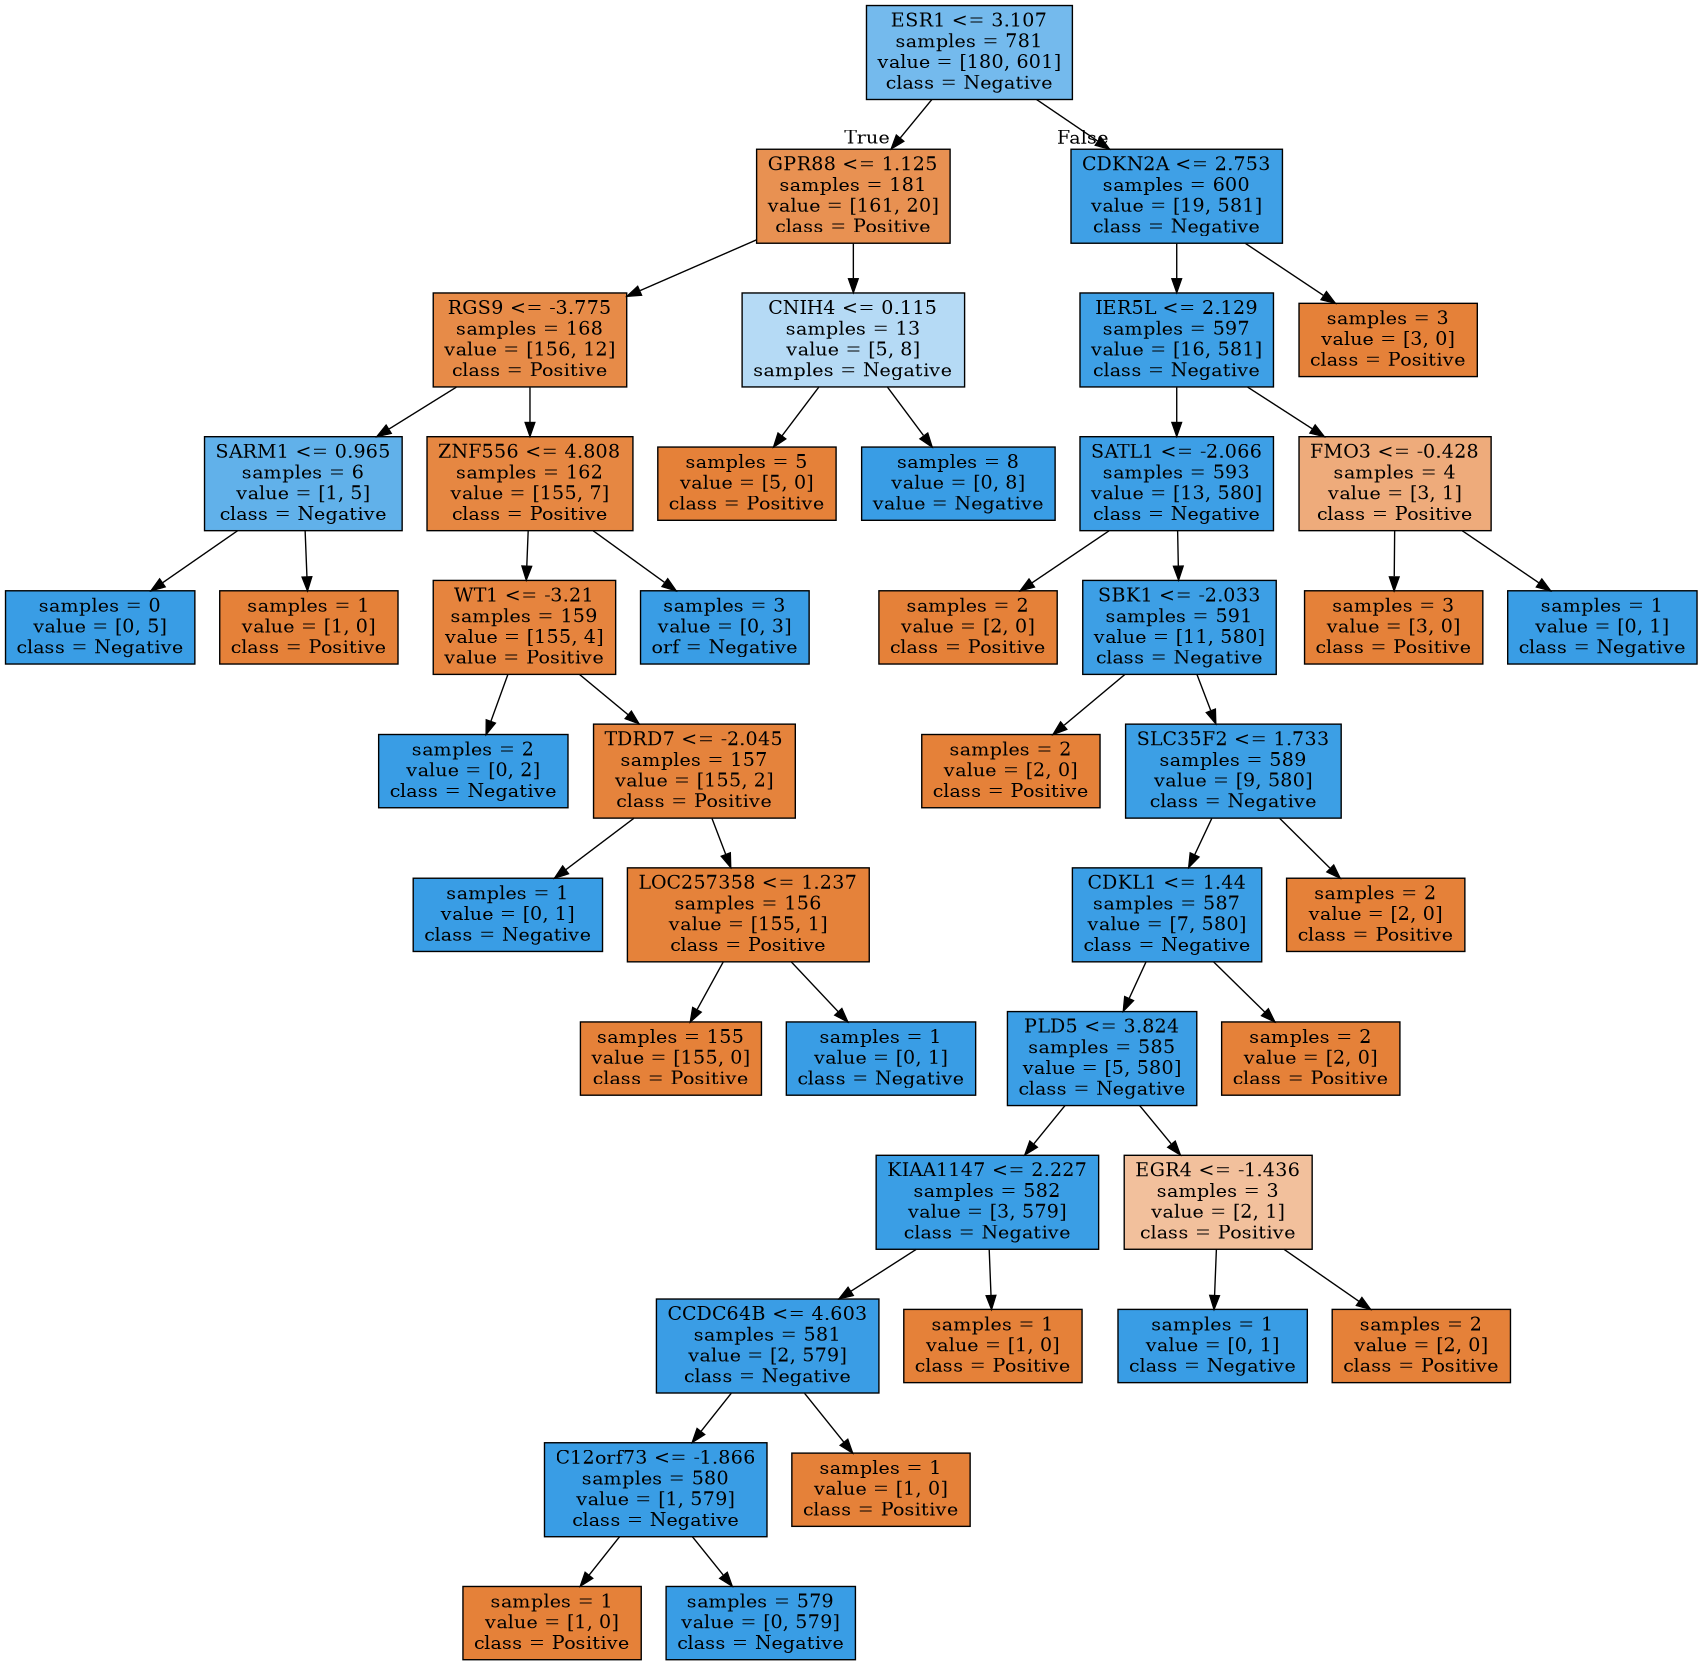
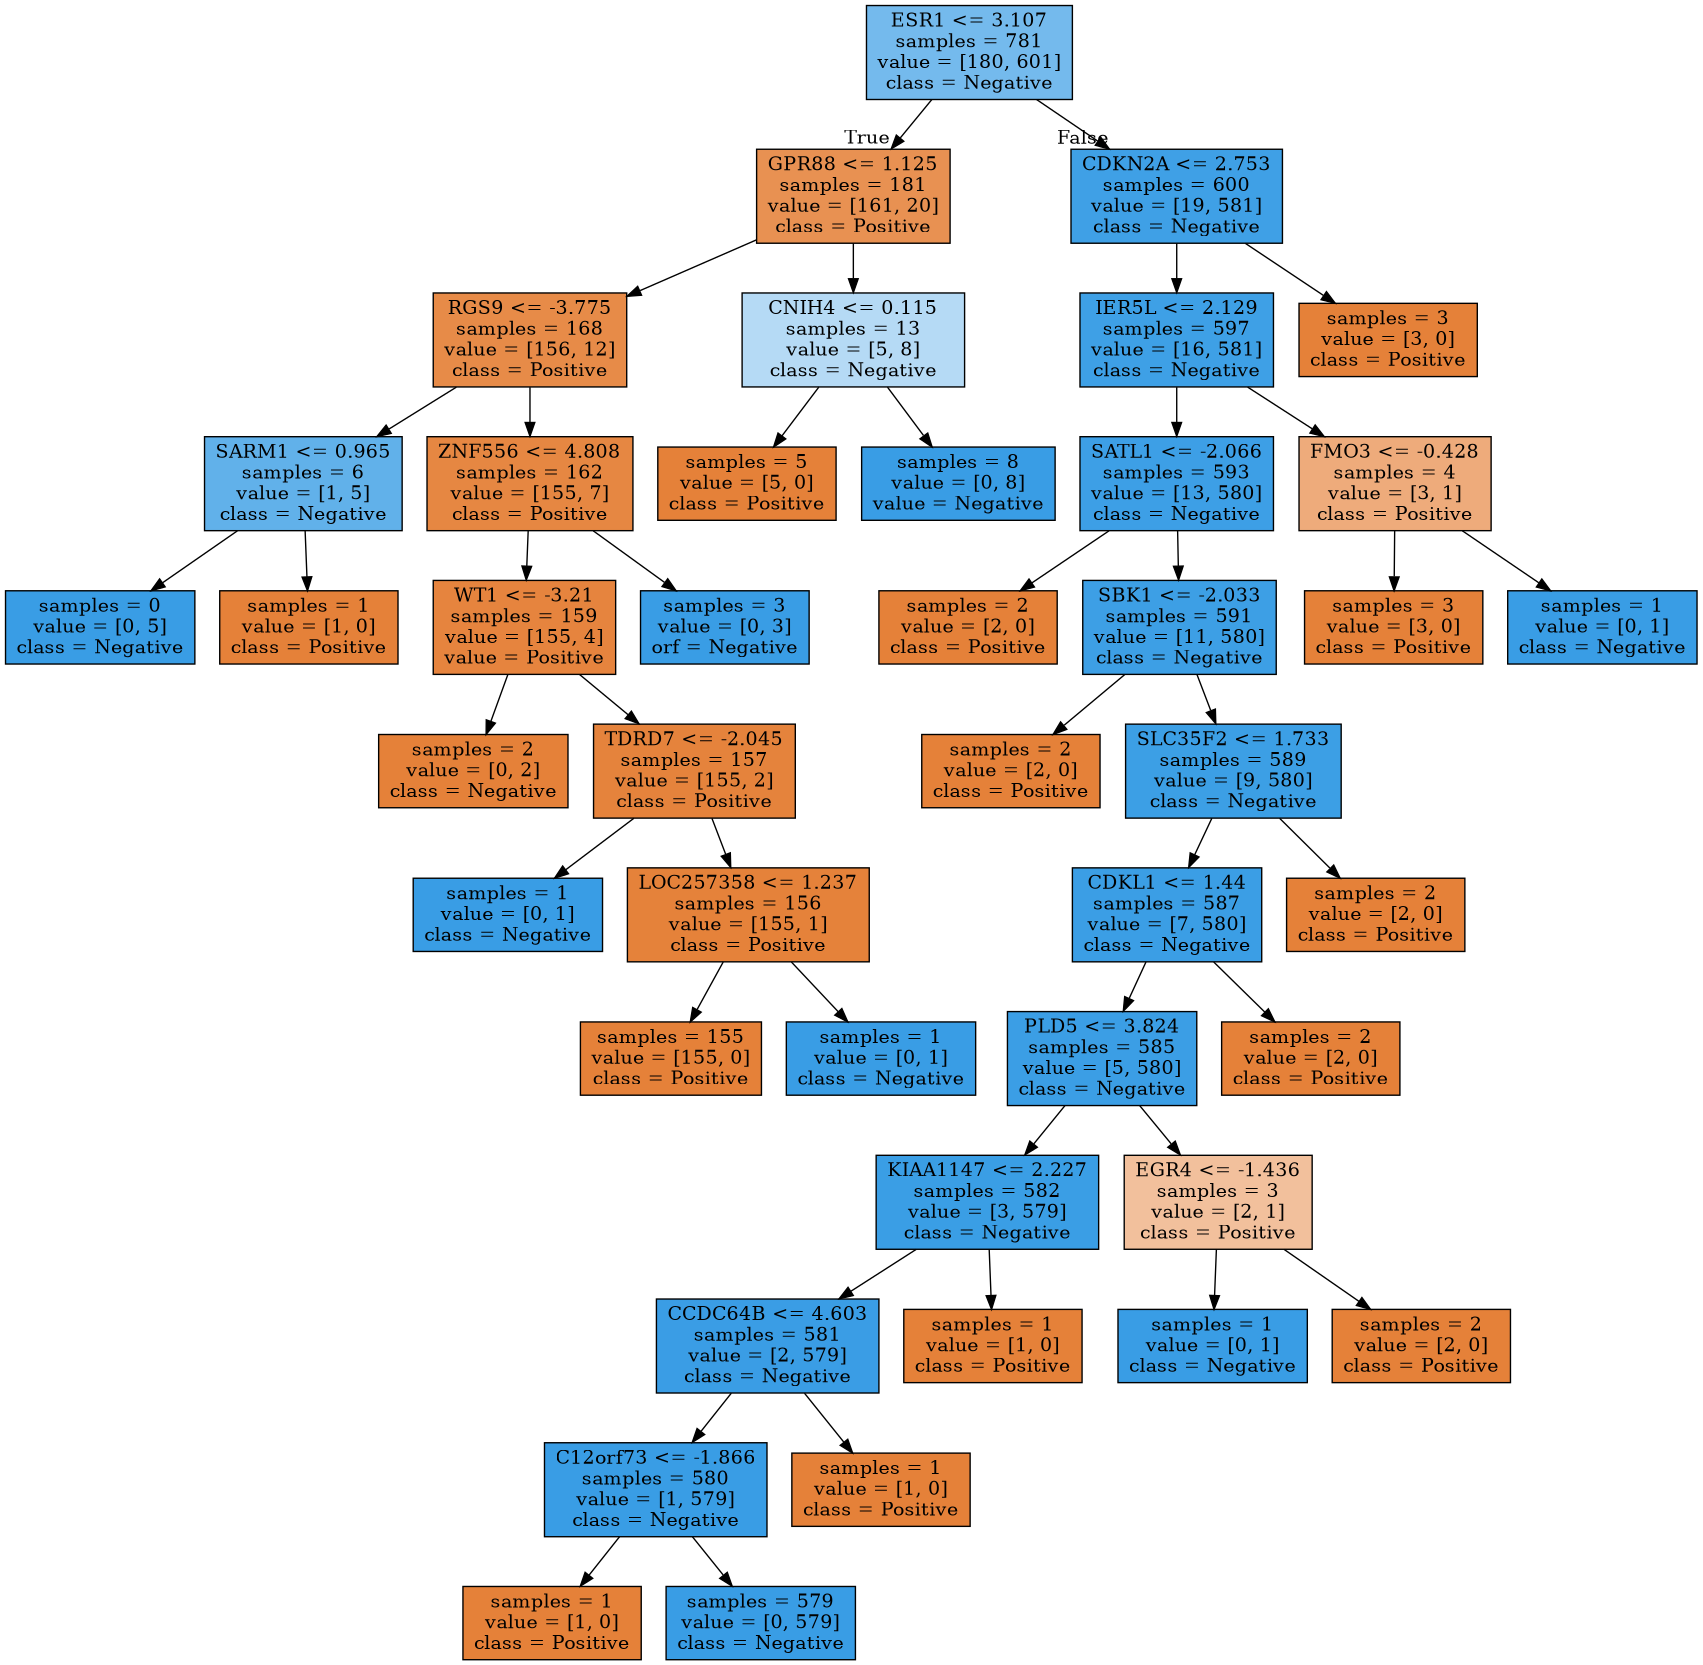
(853, 340) -> (853, 340)
(473, 771) -> (473, 771)
